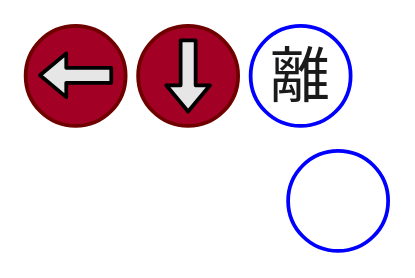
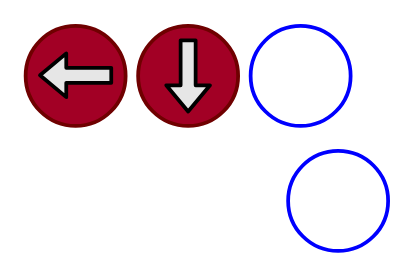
(301, 76) -> none
